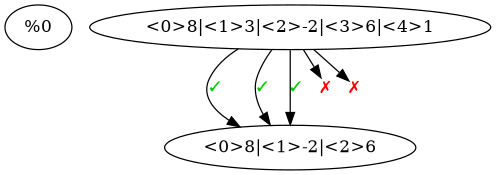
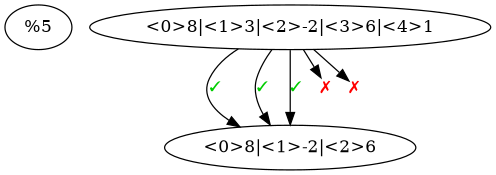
(38, 27) -> (38, 27)
